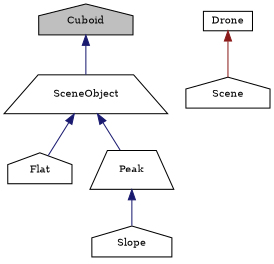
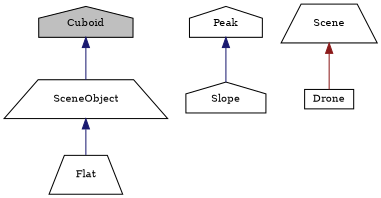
(228, 59) -> (329, 71)
(228, 94) -> (329, 24)
(112, 136) -> none
(40, 170) -> (86, 175)
(132, 170) -> (226, 24)
